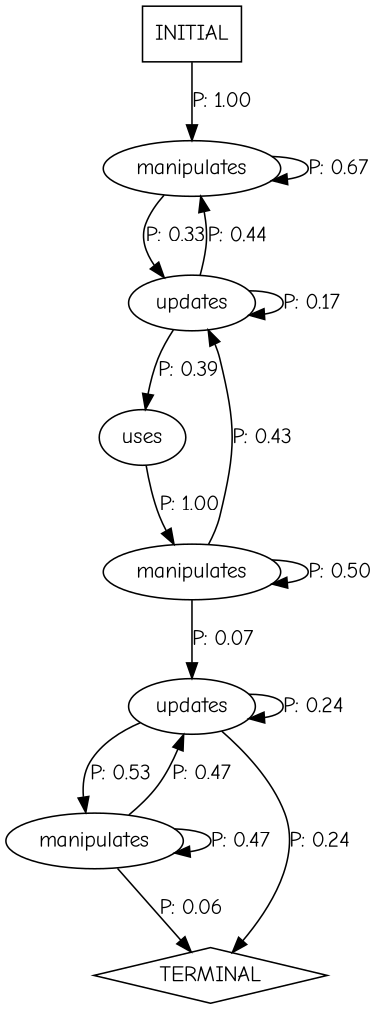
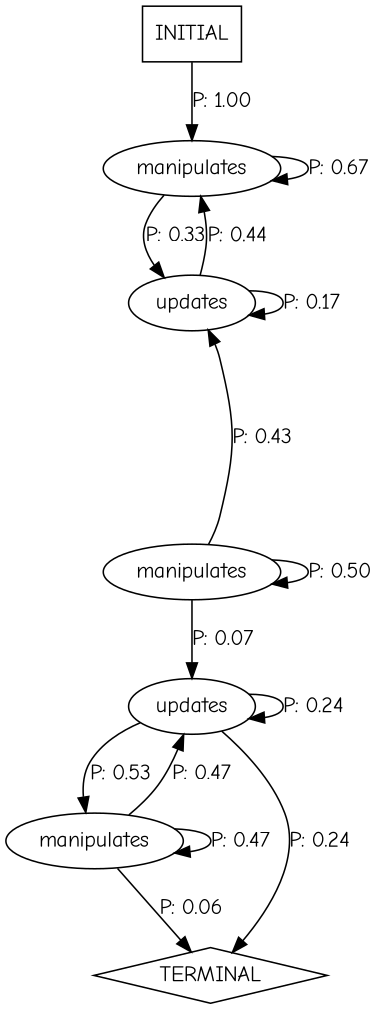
(143, 437) -> none
